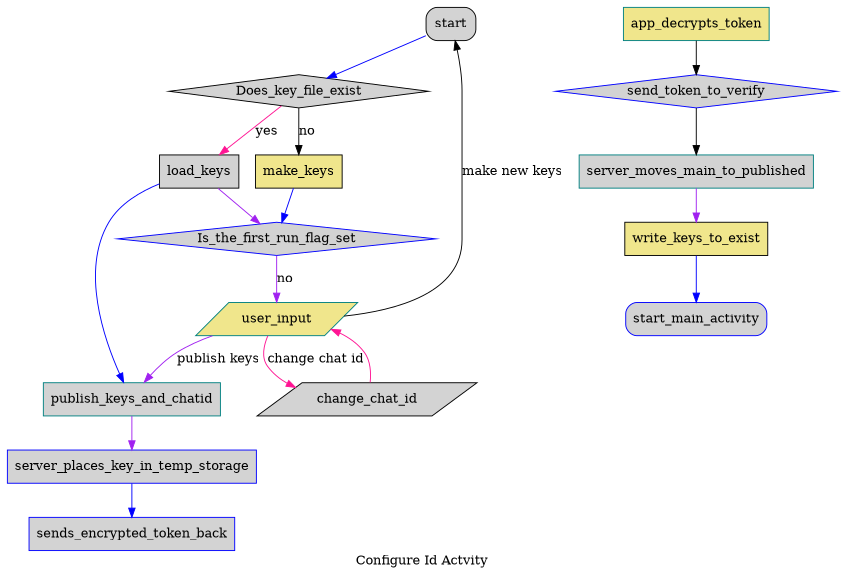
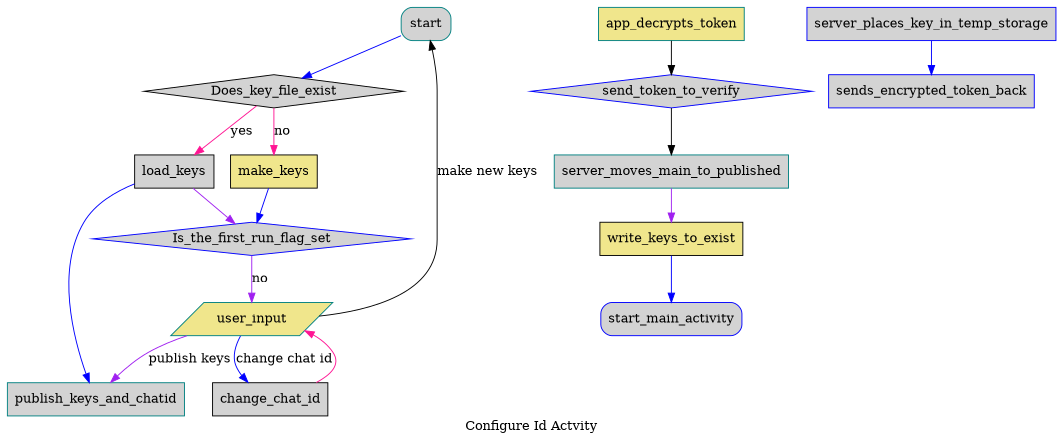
(451, 24) -> (426, 24)
(299, 127) -> (274, 127)
(266, 364) -> (234, 356)
(367, 399) -> (270, 399)
(132, 428) -> none
